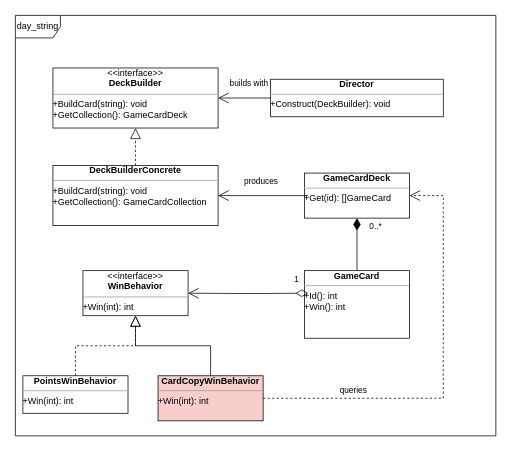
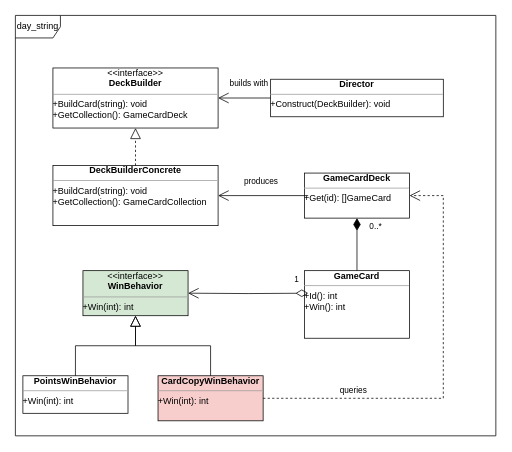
(135, 293) -> (135, 293)
(89, 345) -> (89, 345)
